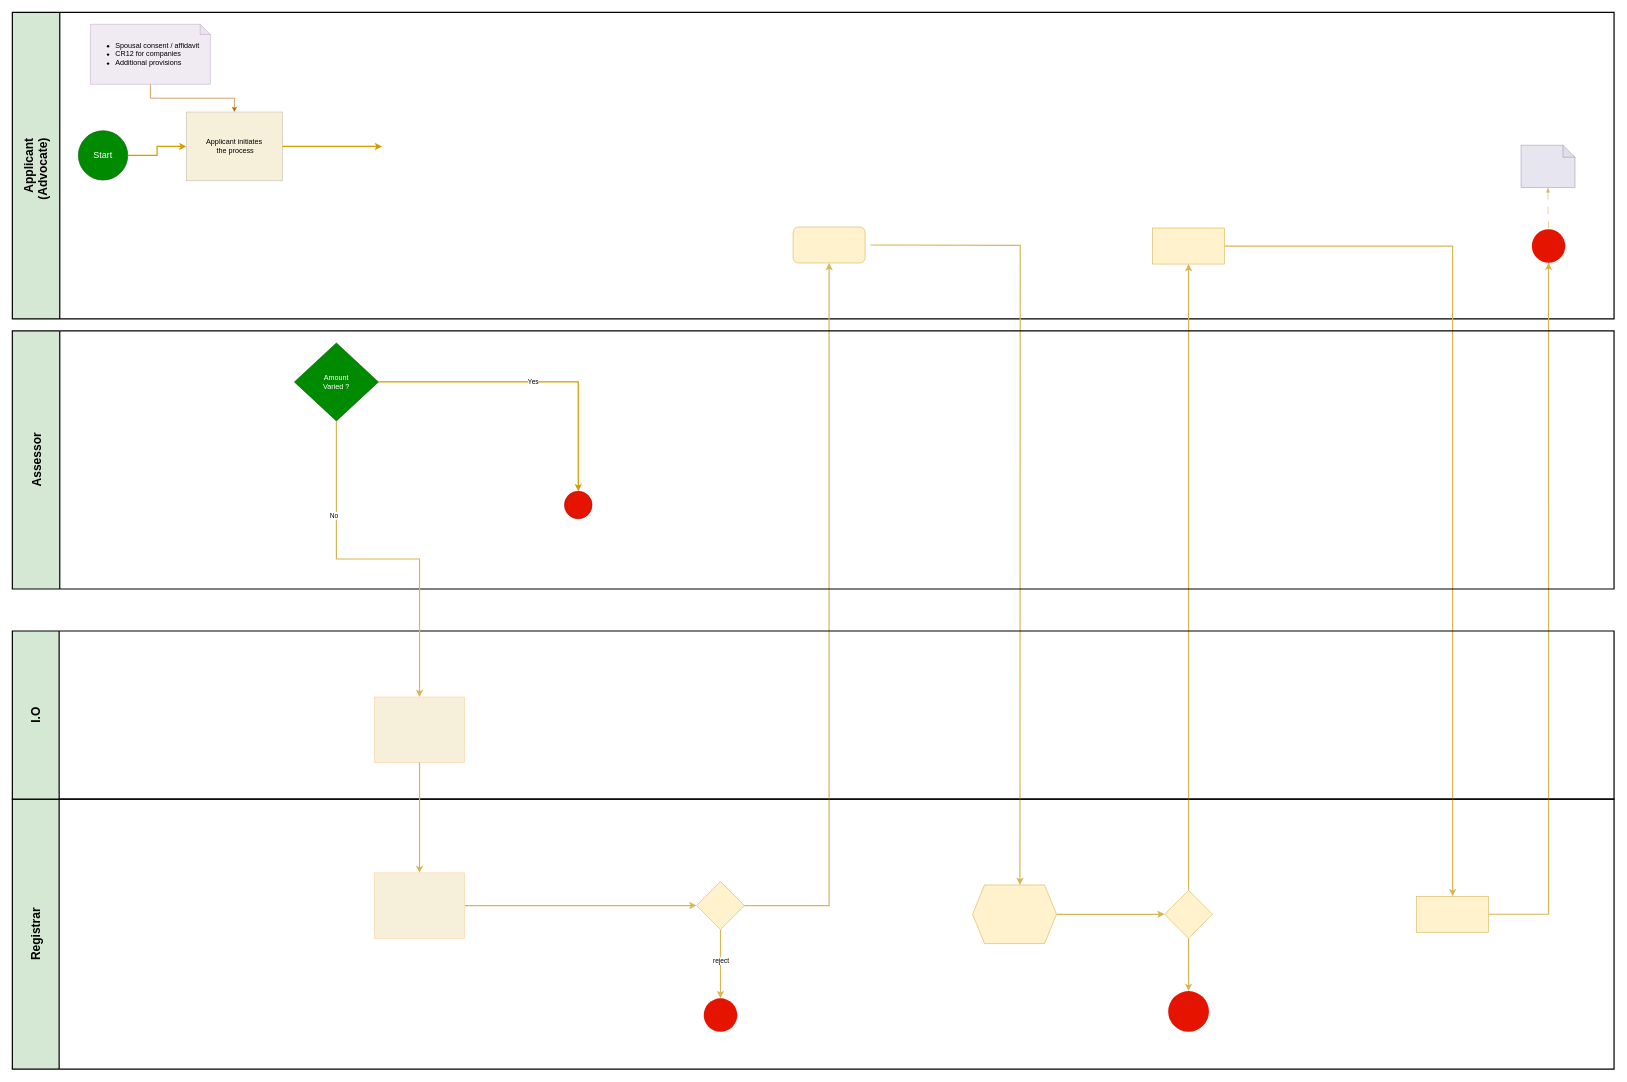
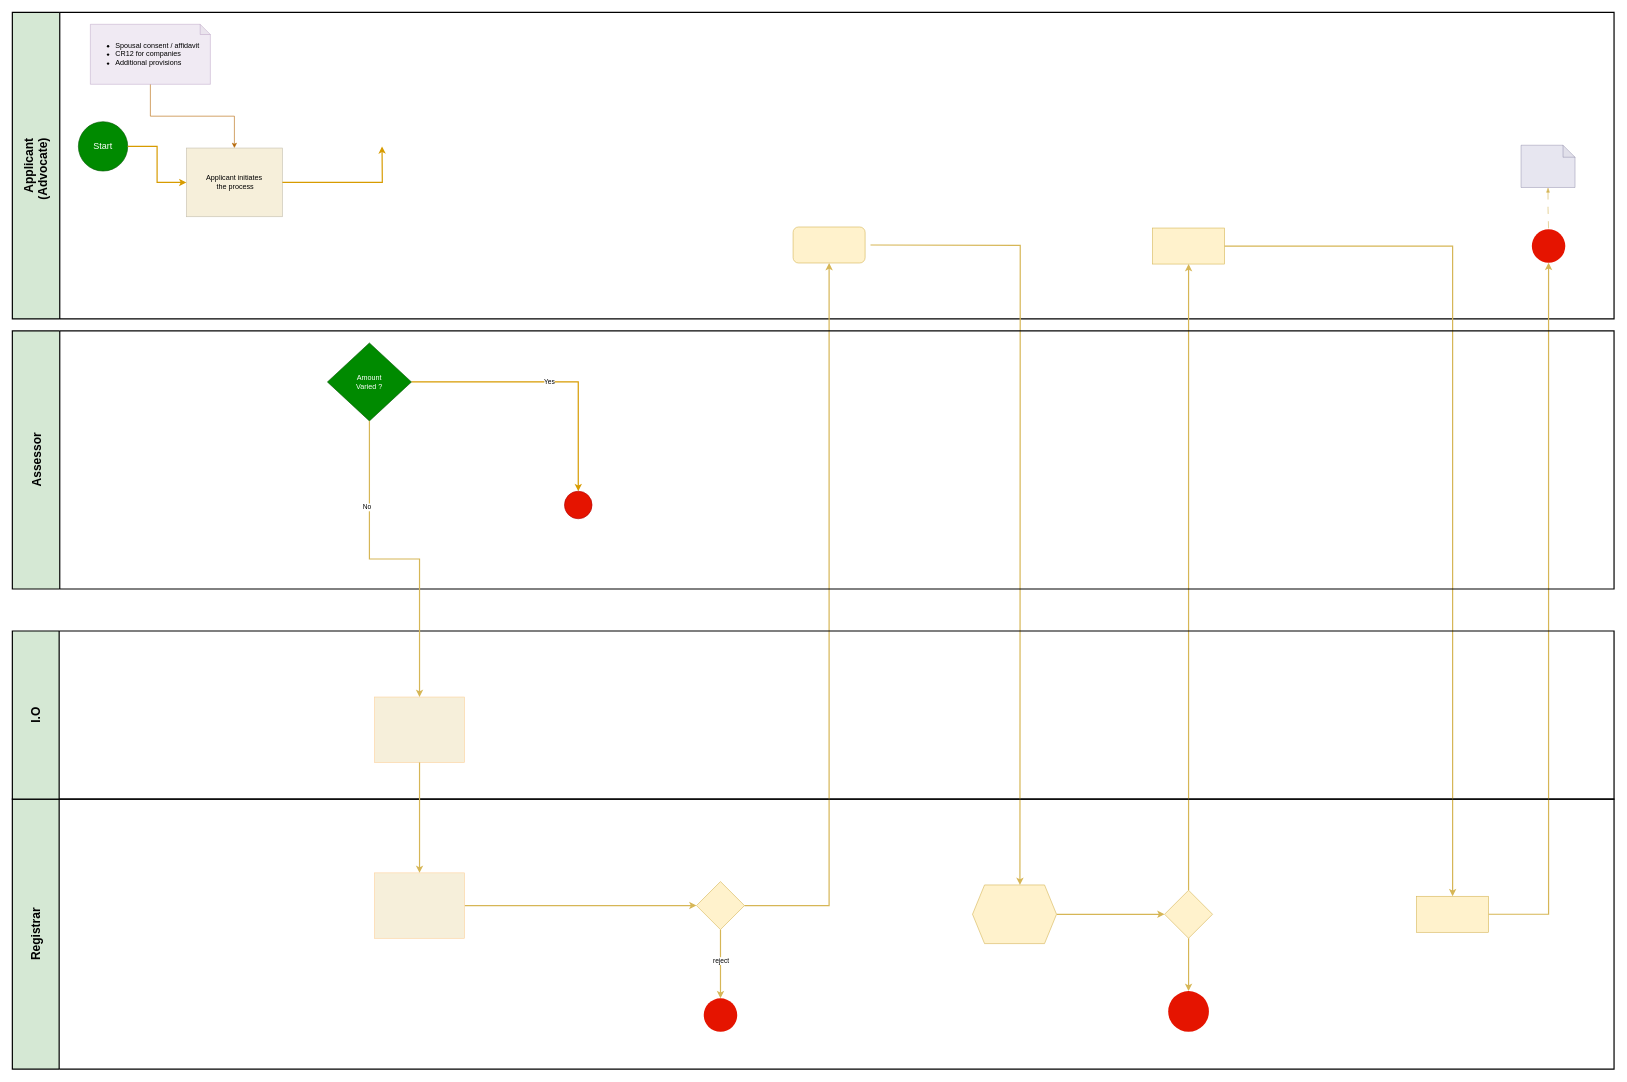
(234, 146) -> (234, 182)
(103, 155) -> (103, 146)
(336, 382) -> (369, 382)
